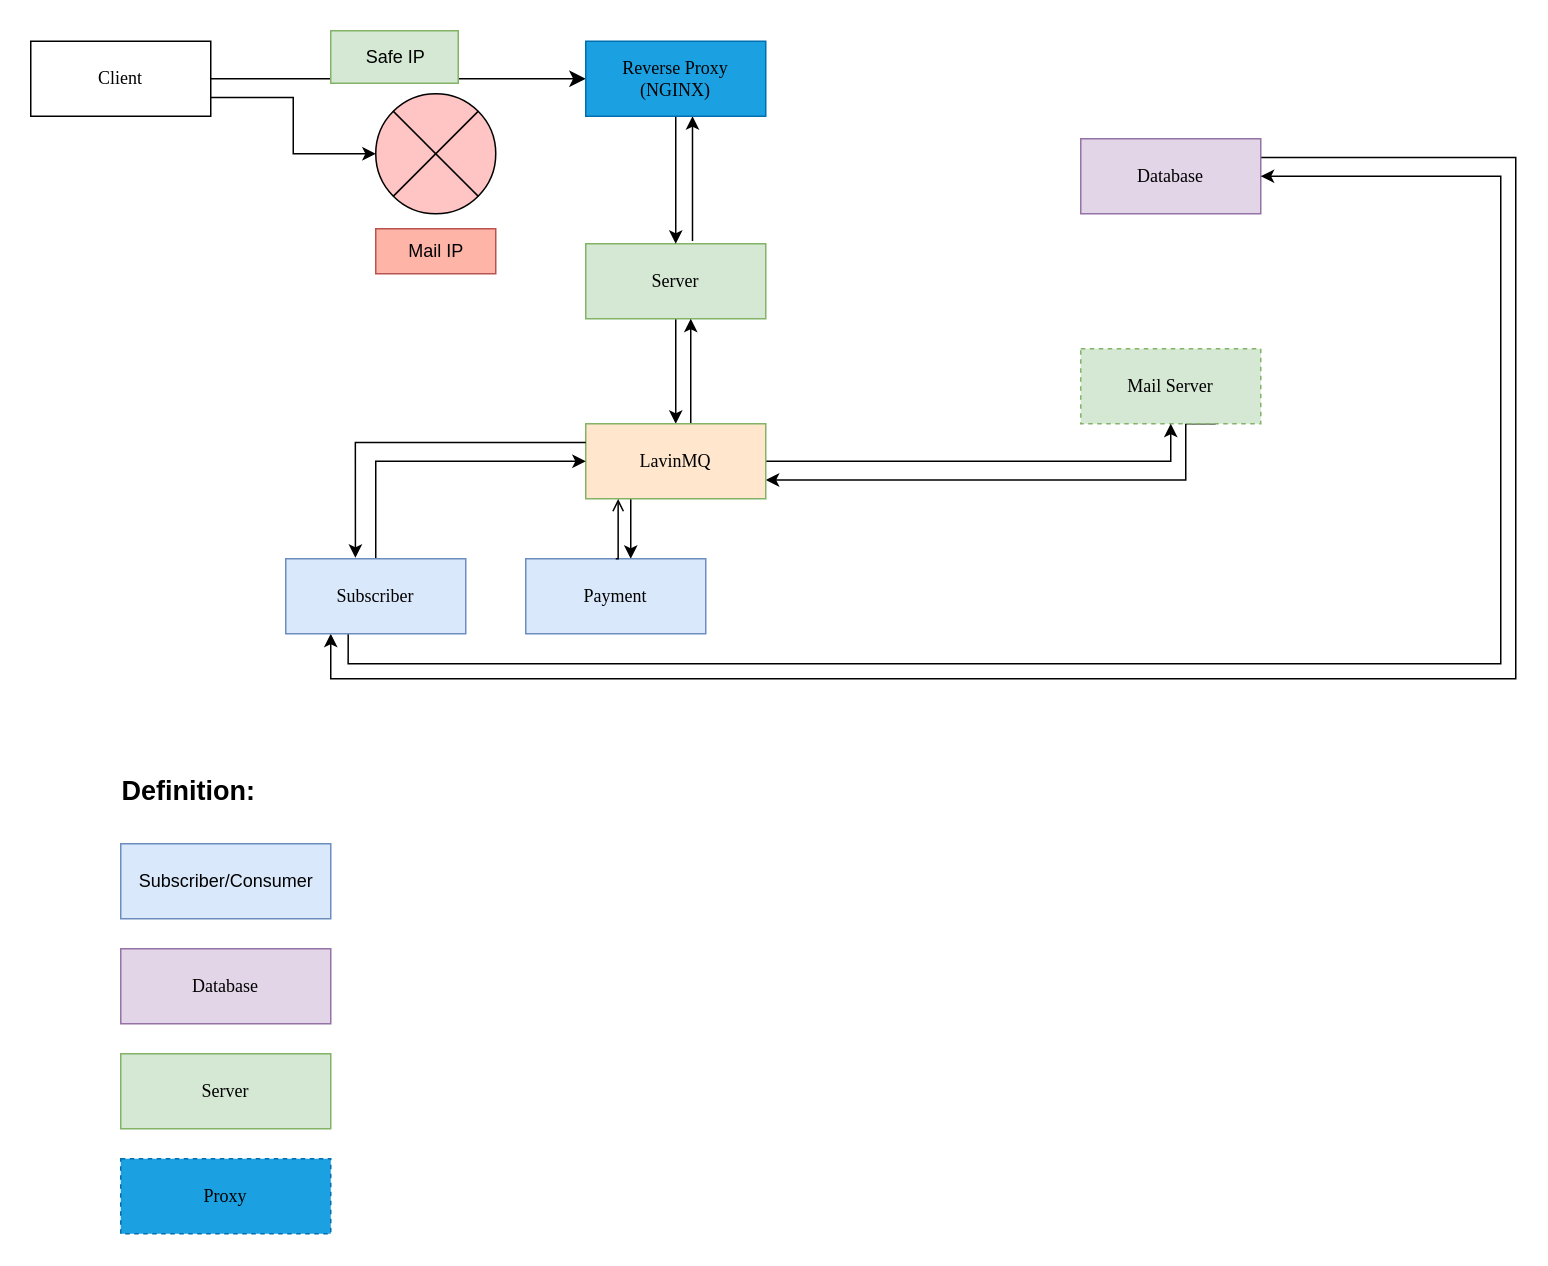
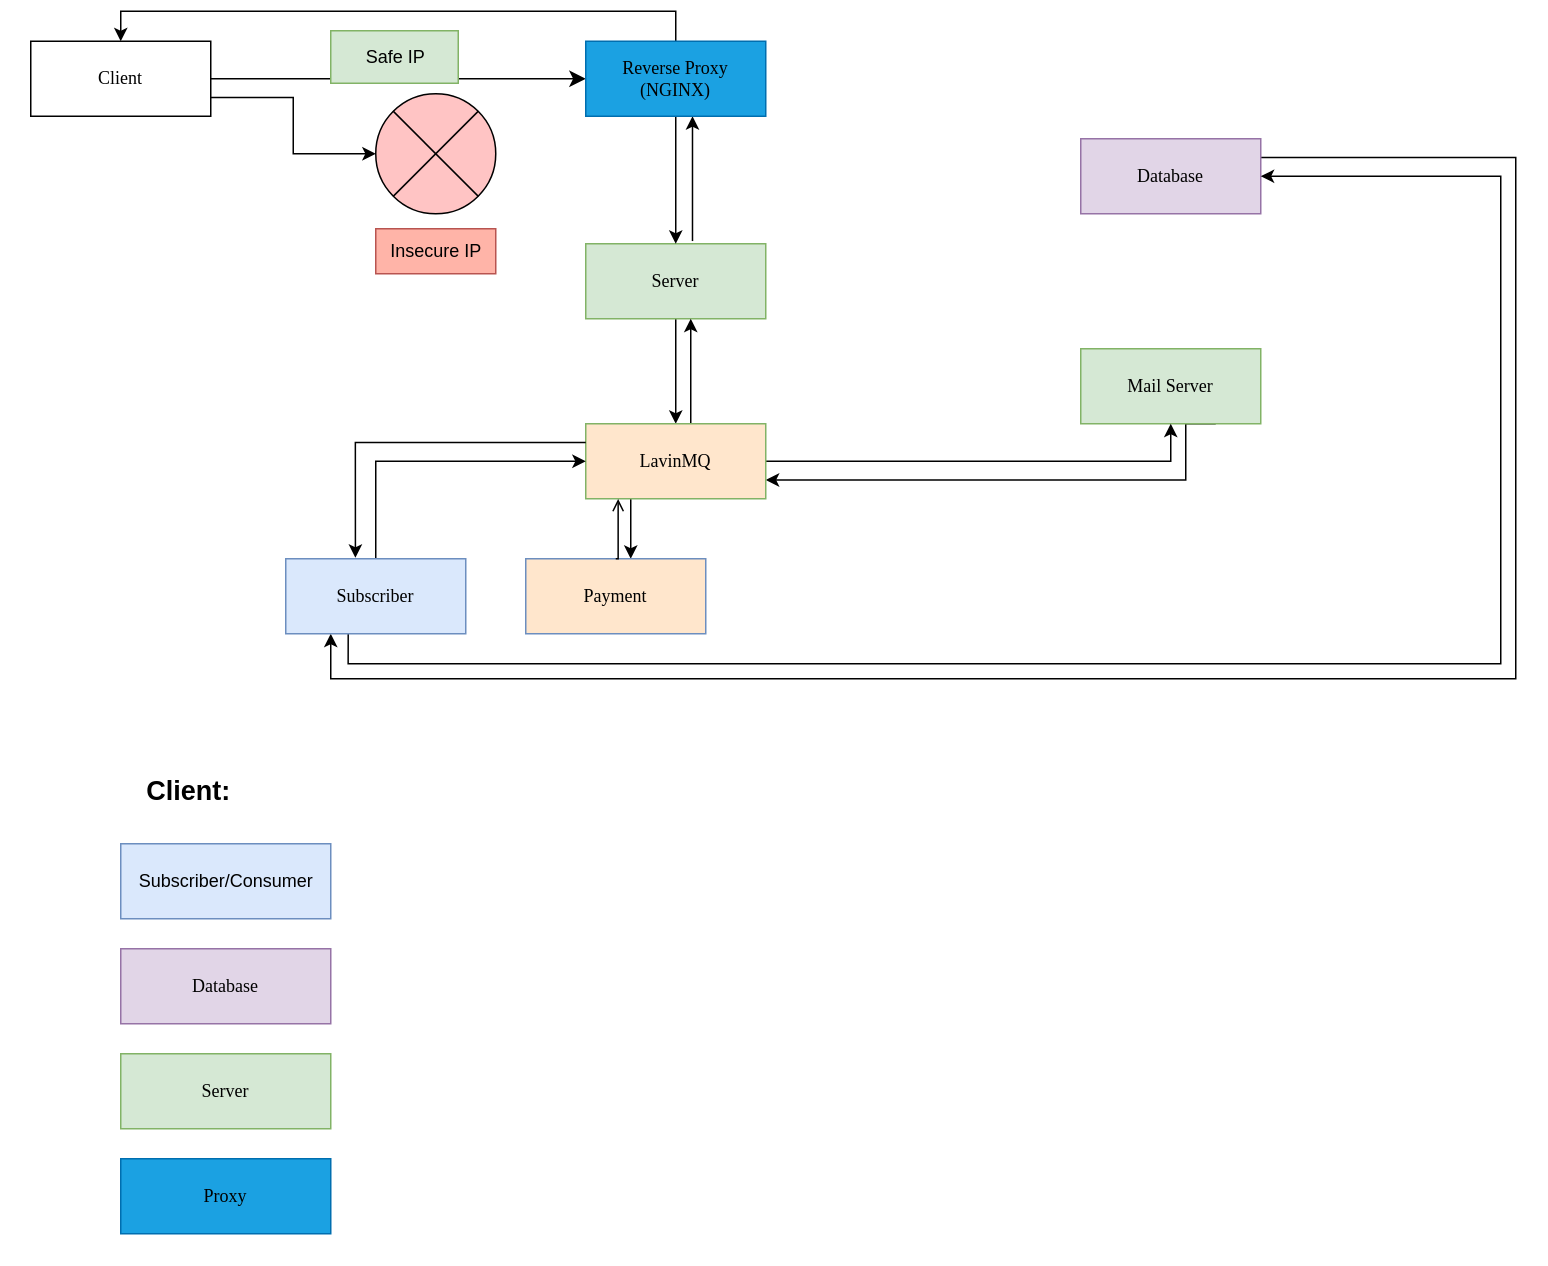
none -> (404, 11)
(437, 251) -> (437, 251)
(1171, 386) -> (1171, 386)
(616, 596) -> (616, 596)
(189, 791) -> (189, 791)
(226, 1196) -> (226, 1196)
